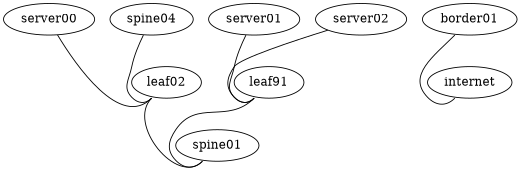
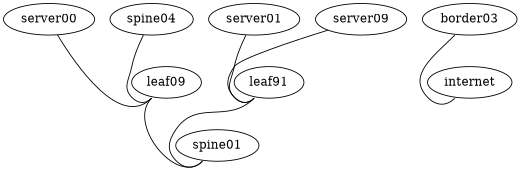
(361, 19) -> (361, 19)
(470, 19) -> (470, 19)
(167, 82) -> (167, 82)
